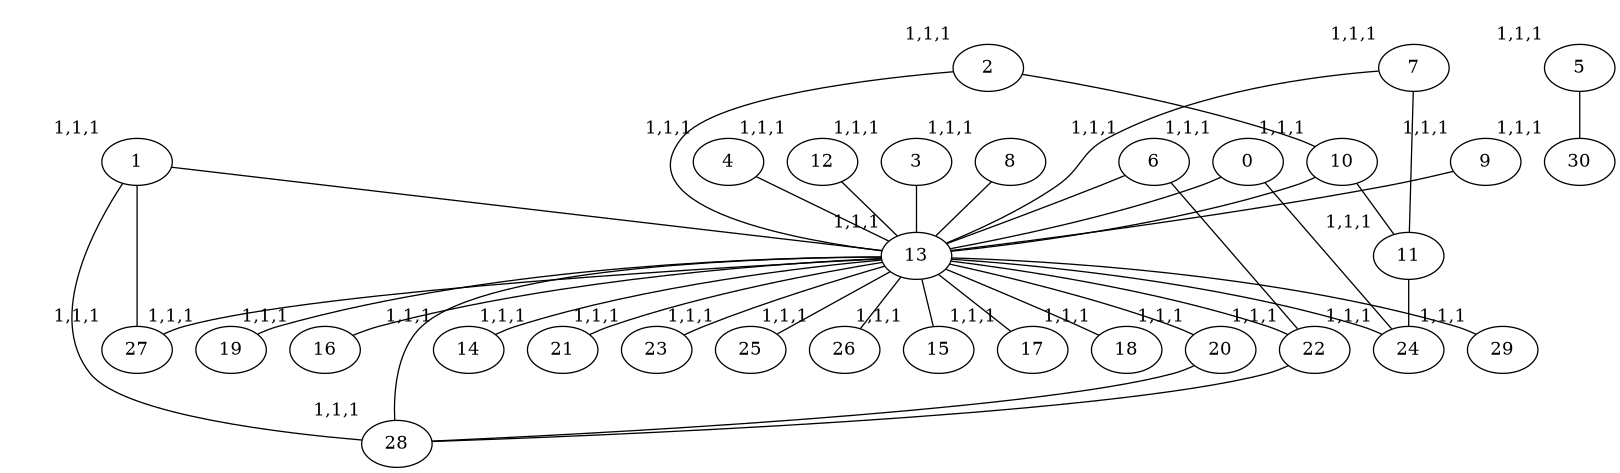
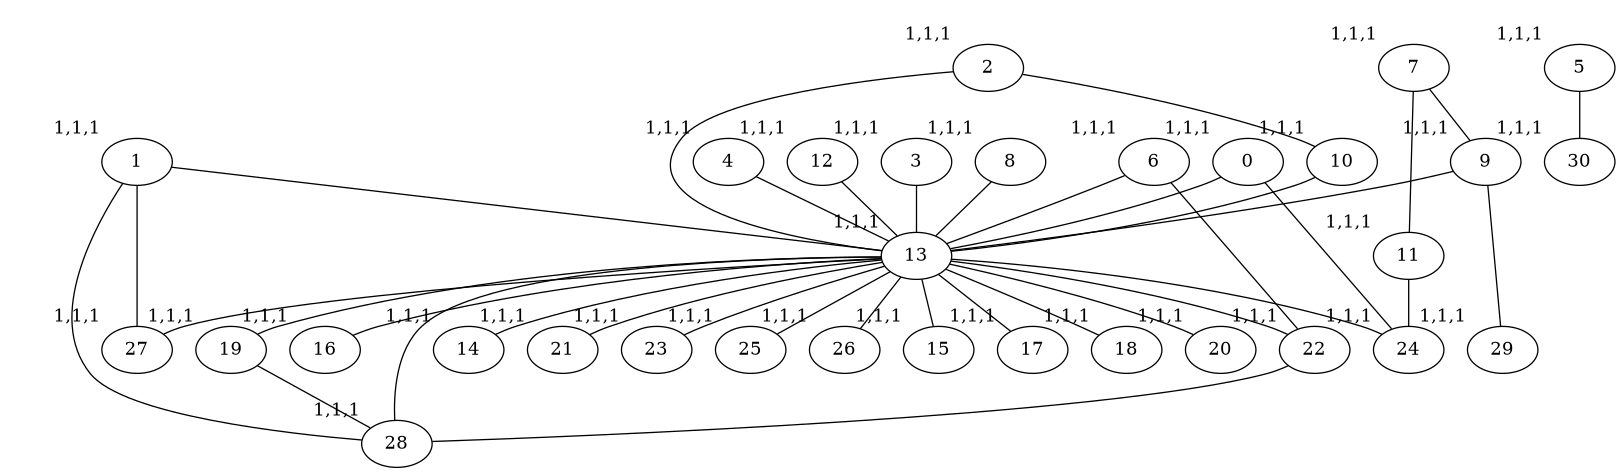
(1147, 120) -> (1450, 115)
(1375, 209) -> none
(1217, 279) -> (1494, 256)
(968, 404) -> (314, 397)
